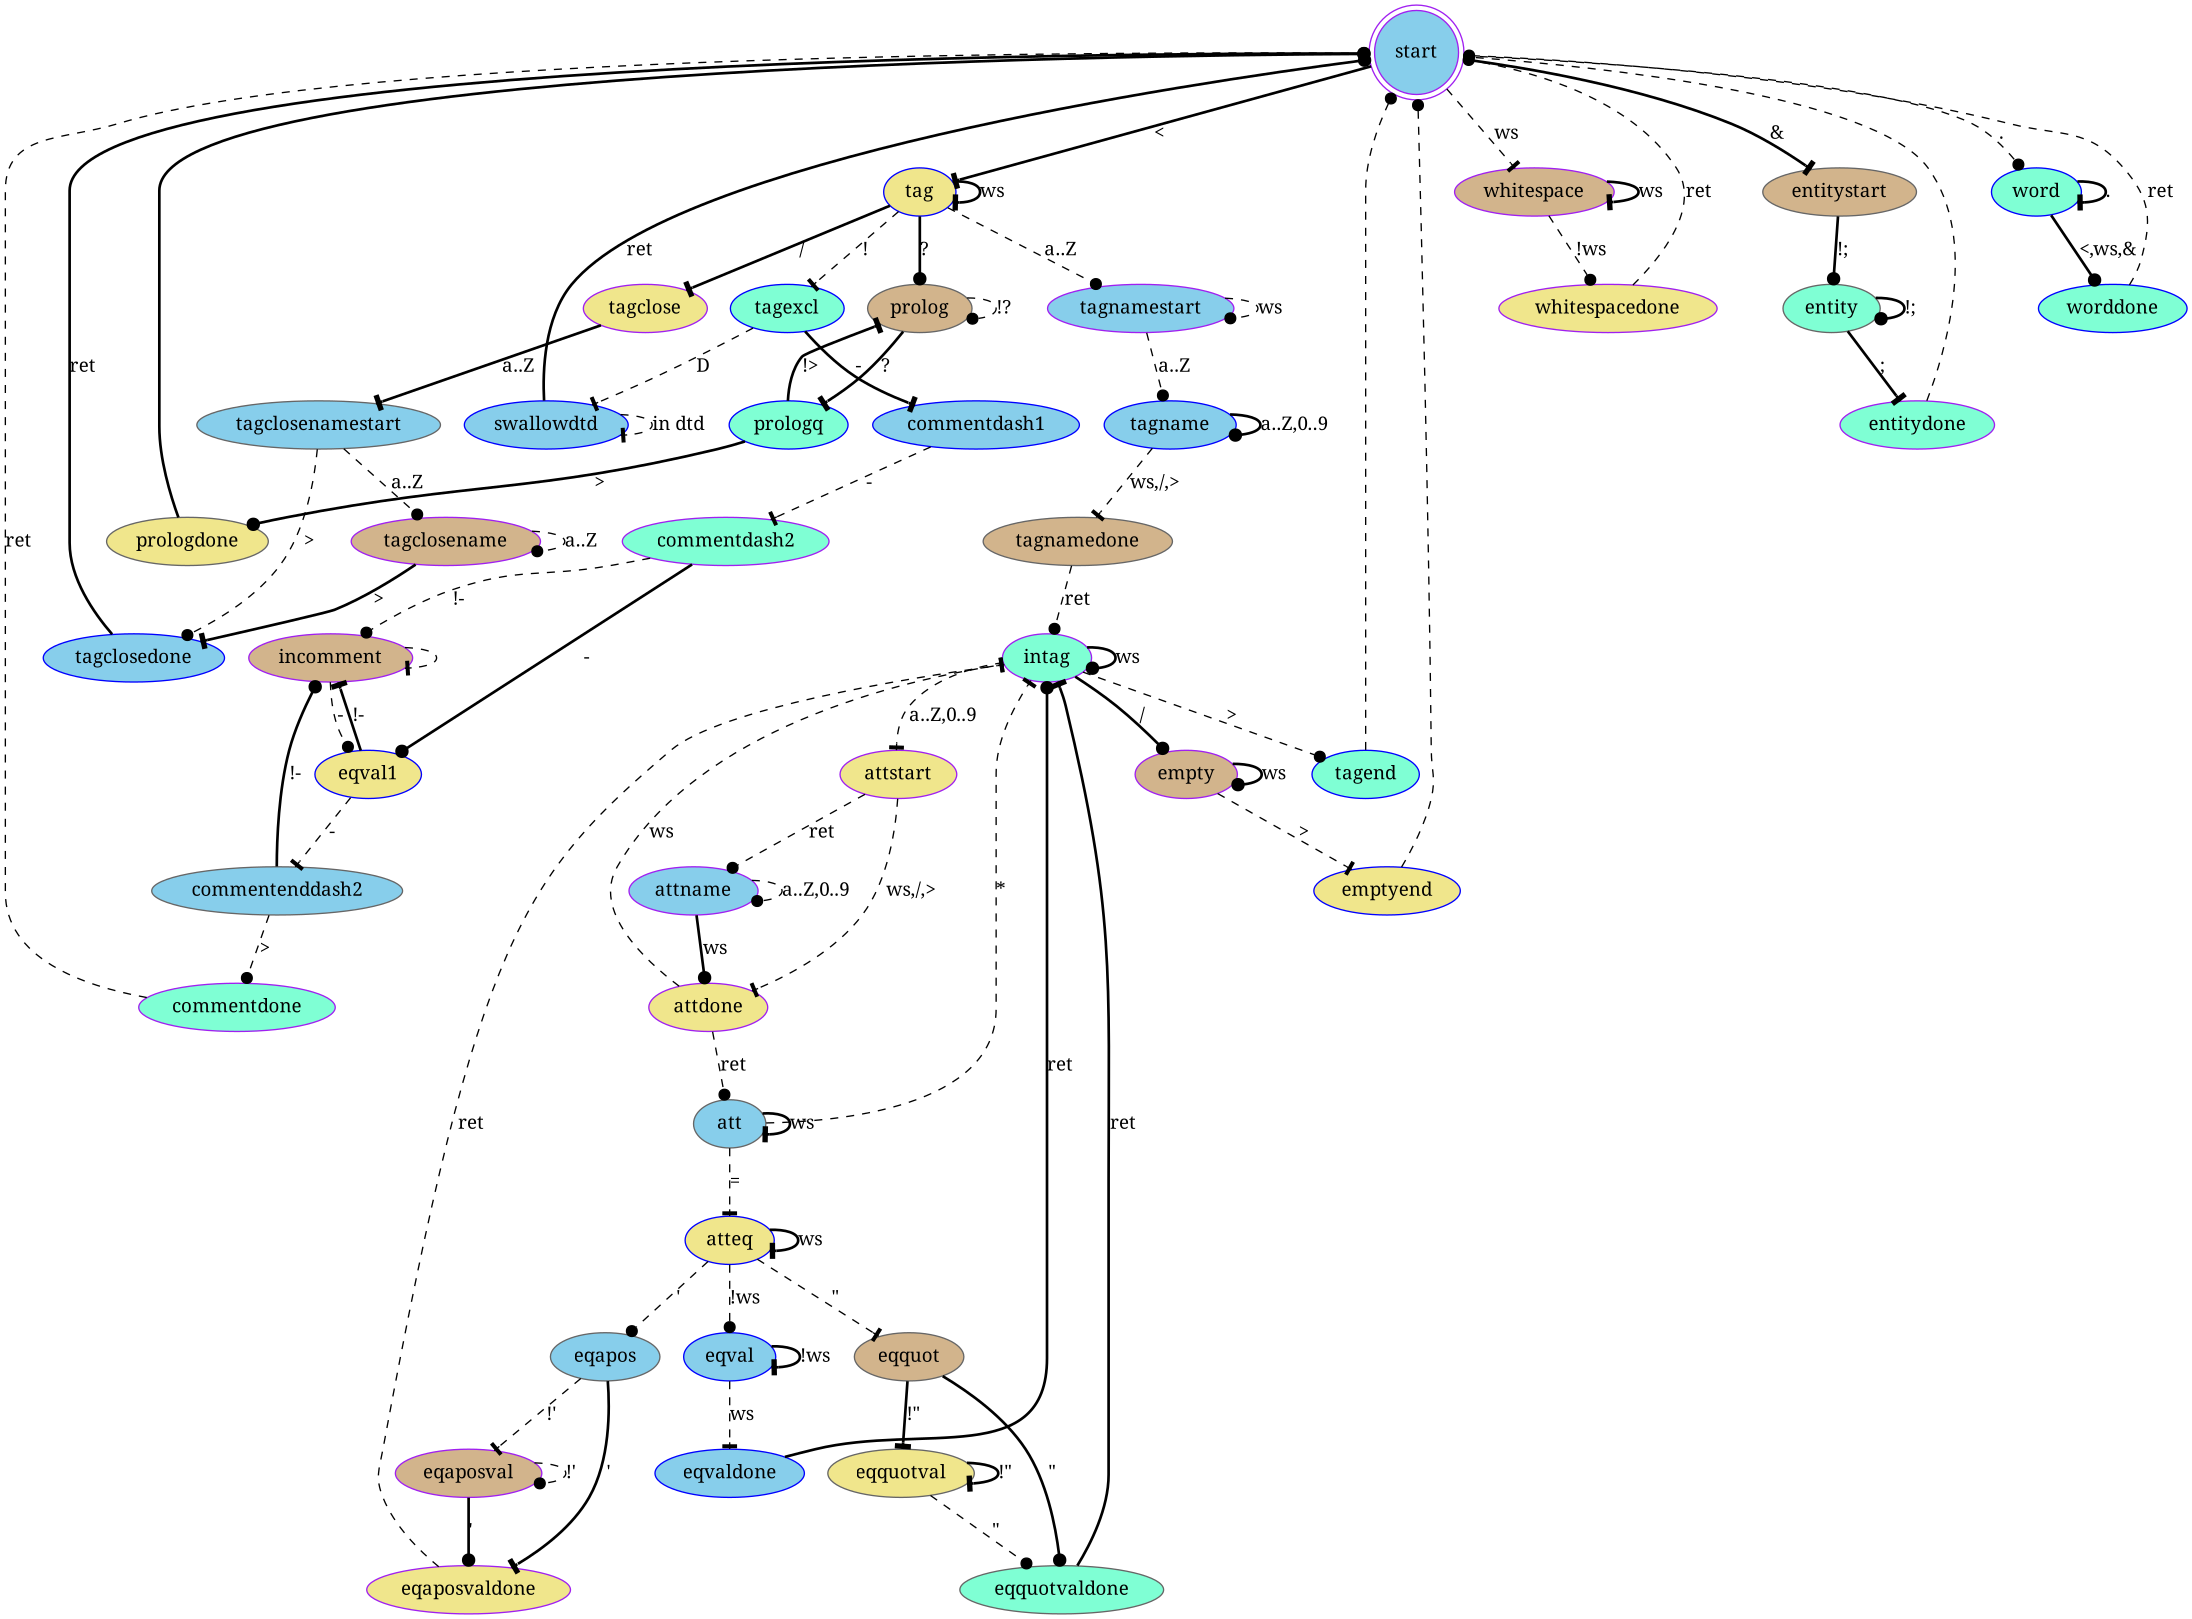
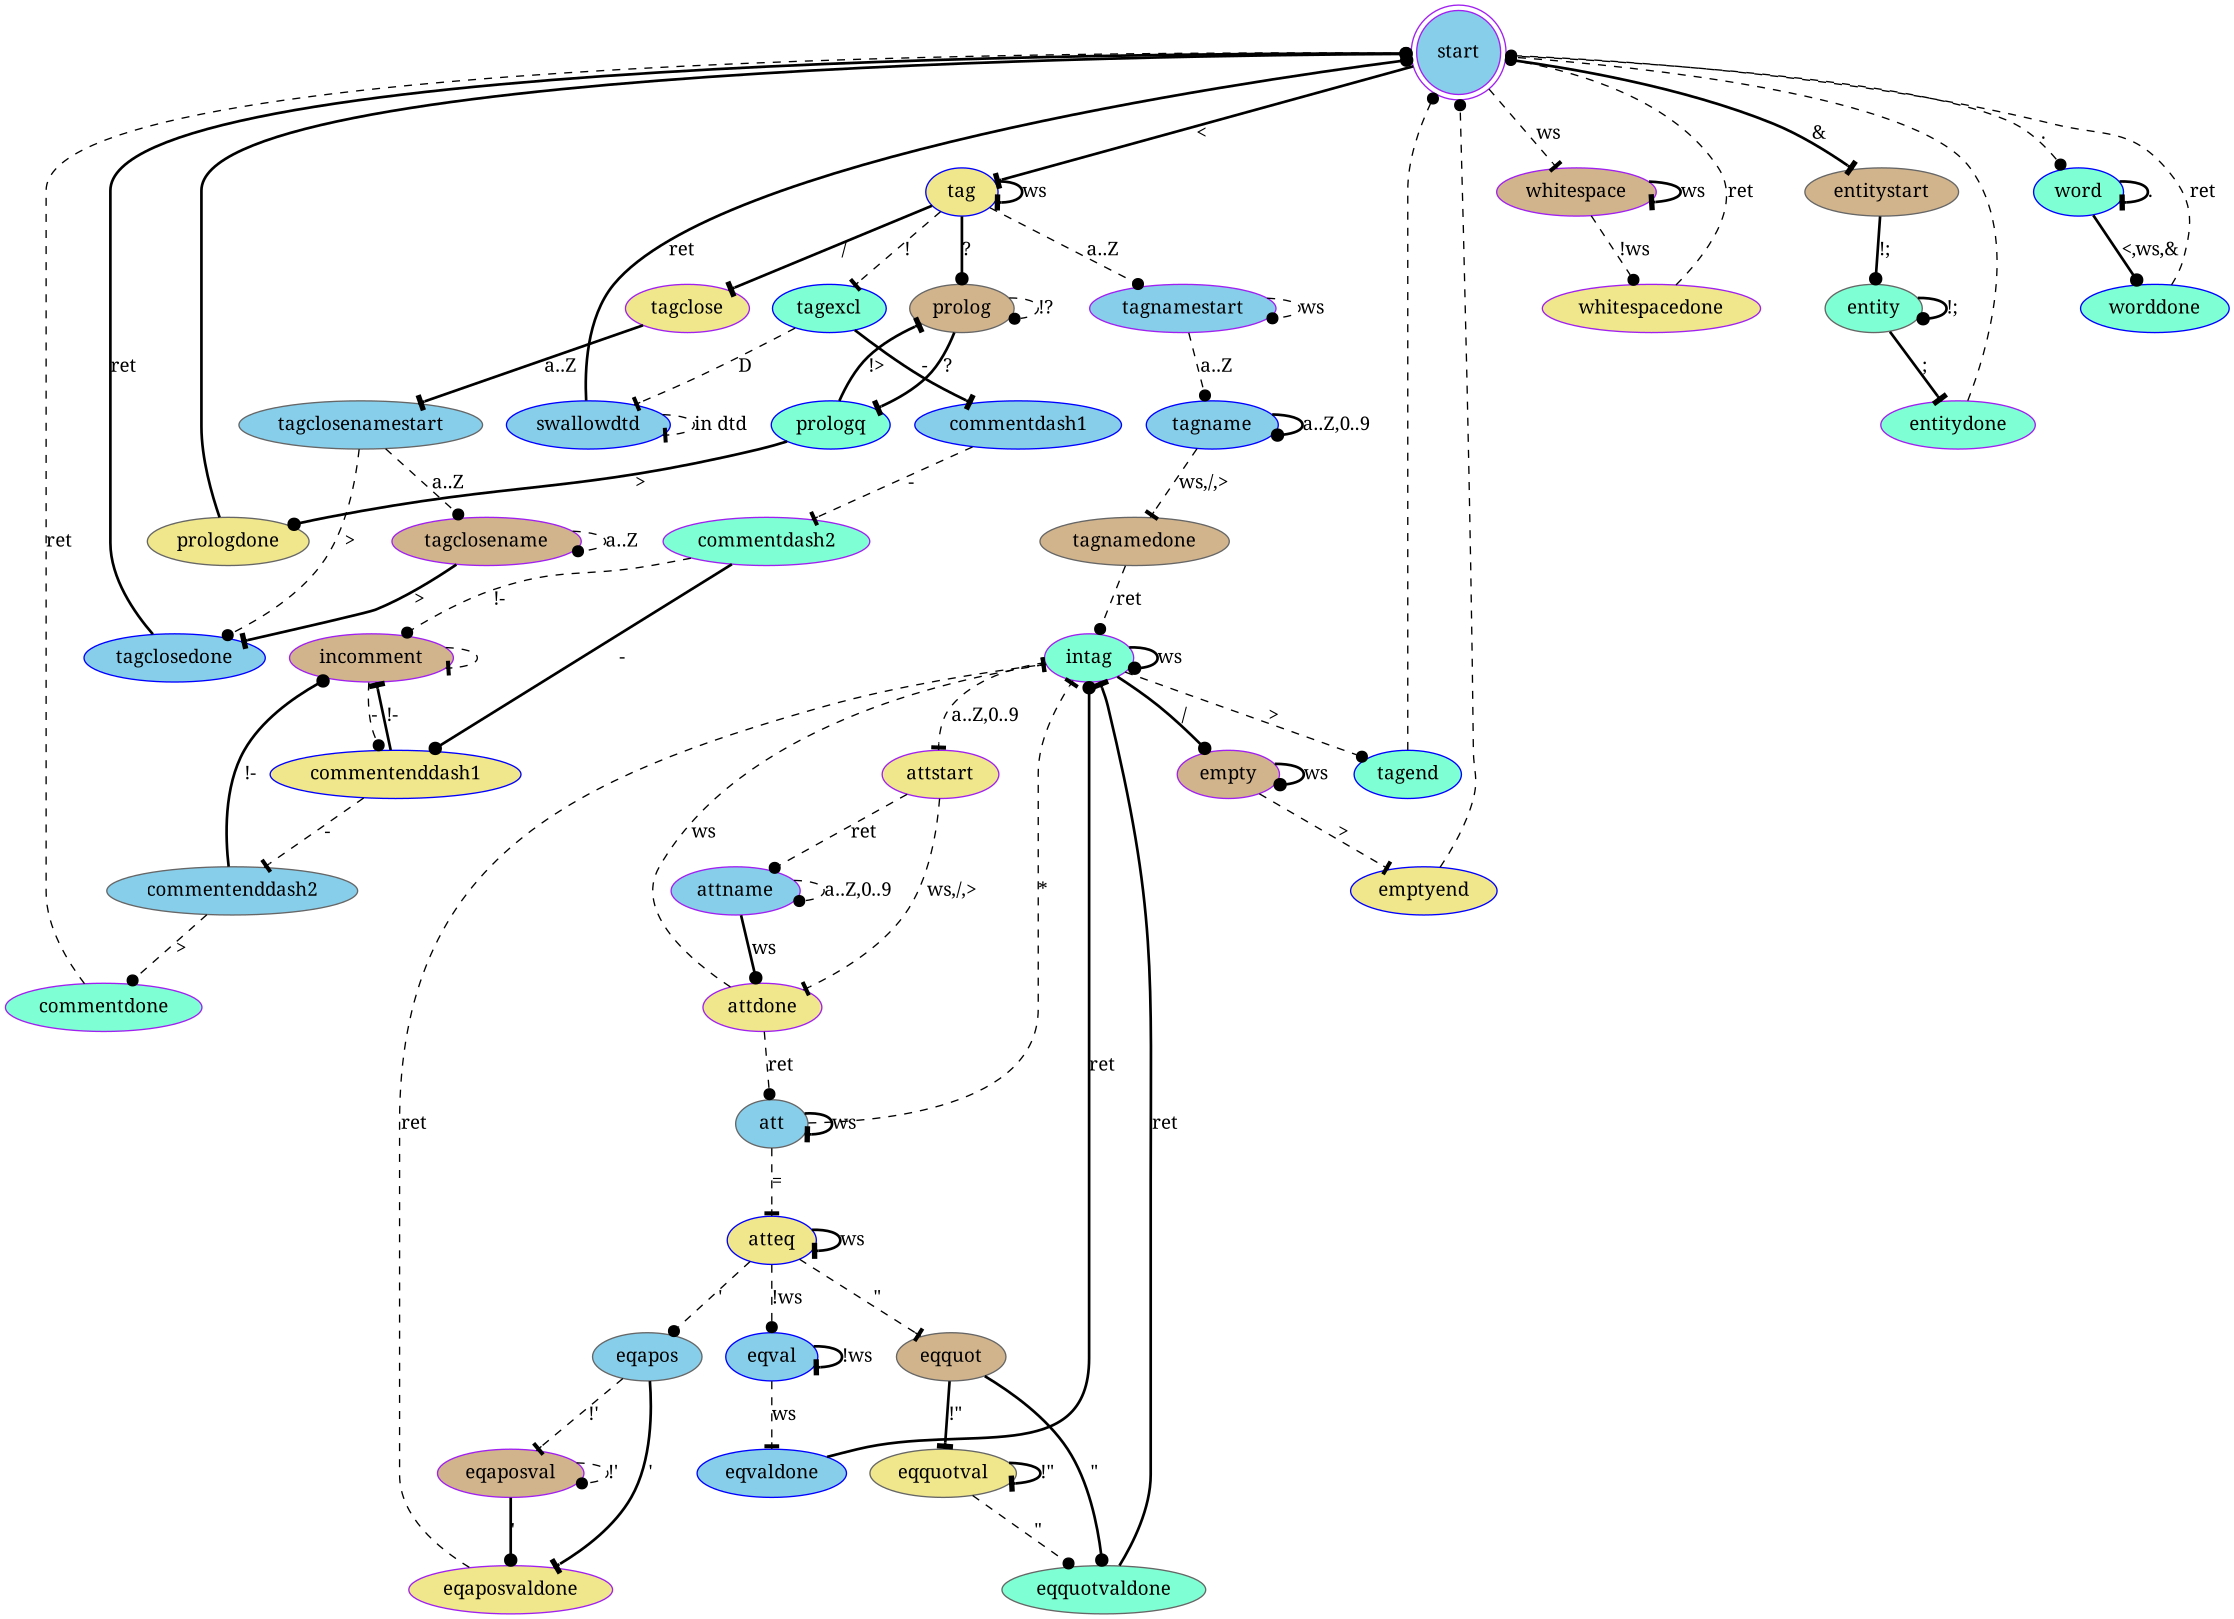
(368, 774) -> (396, 774)
